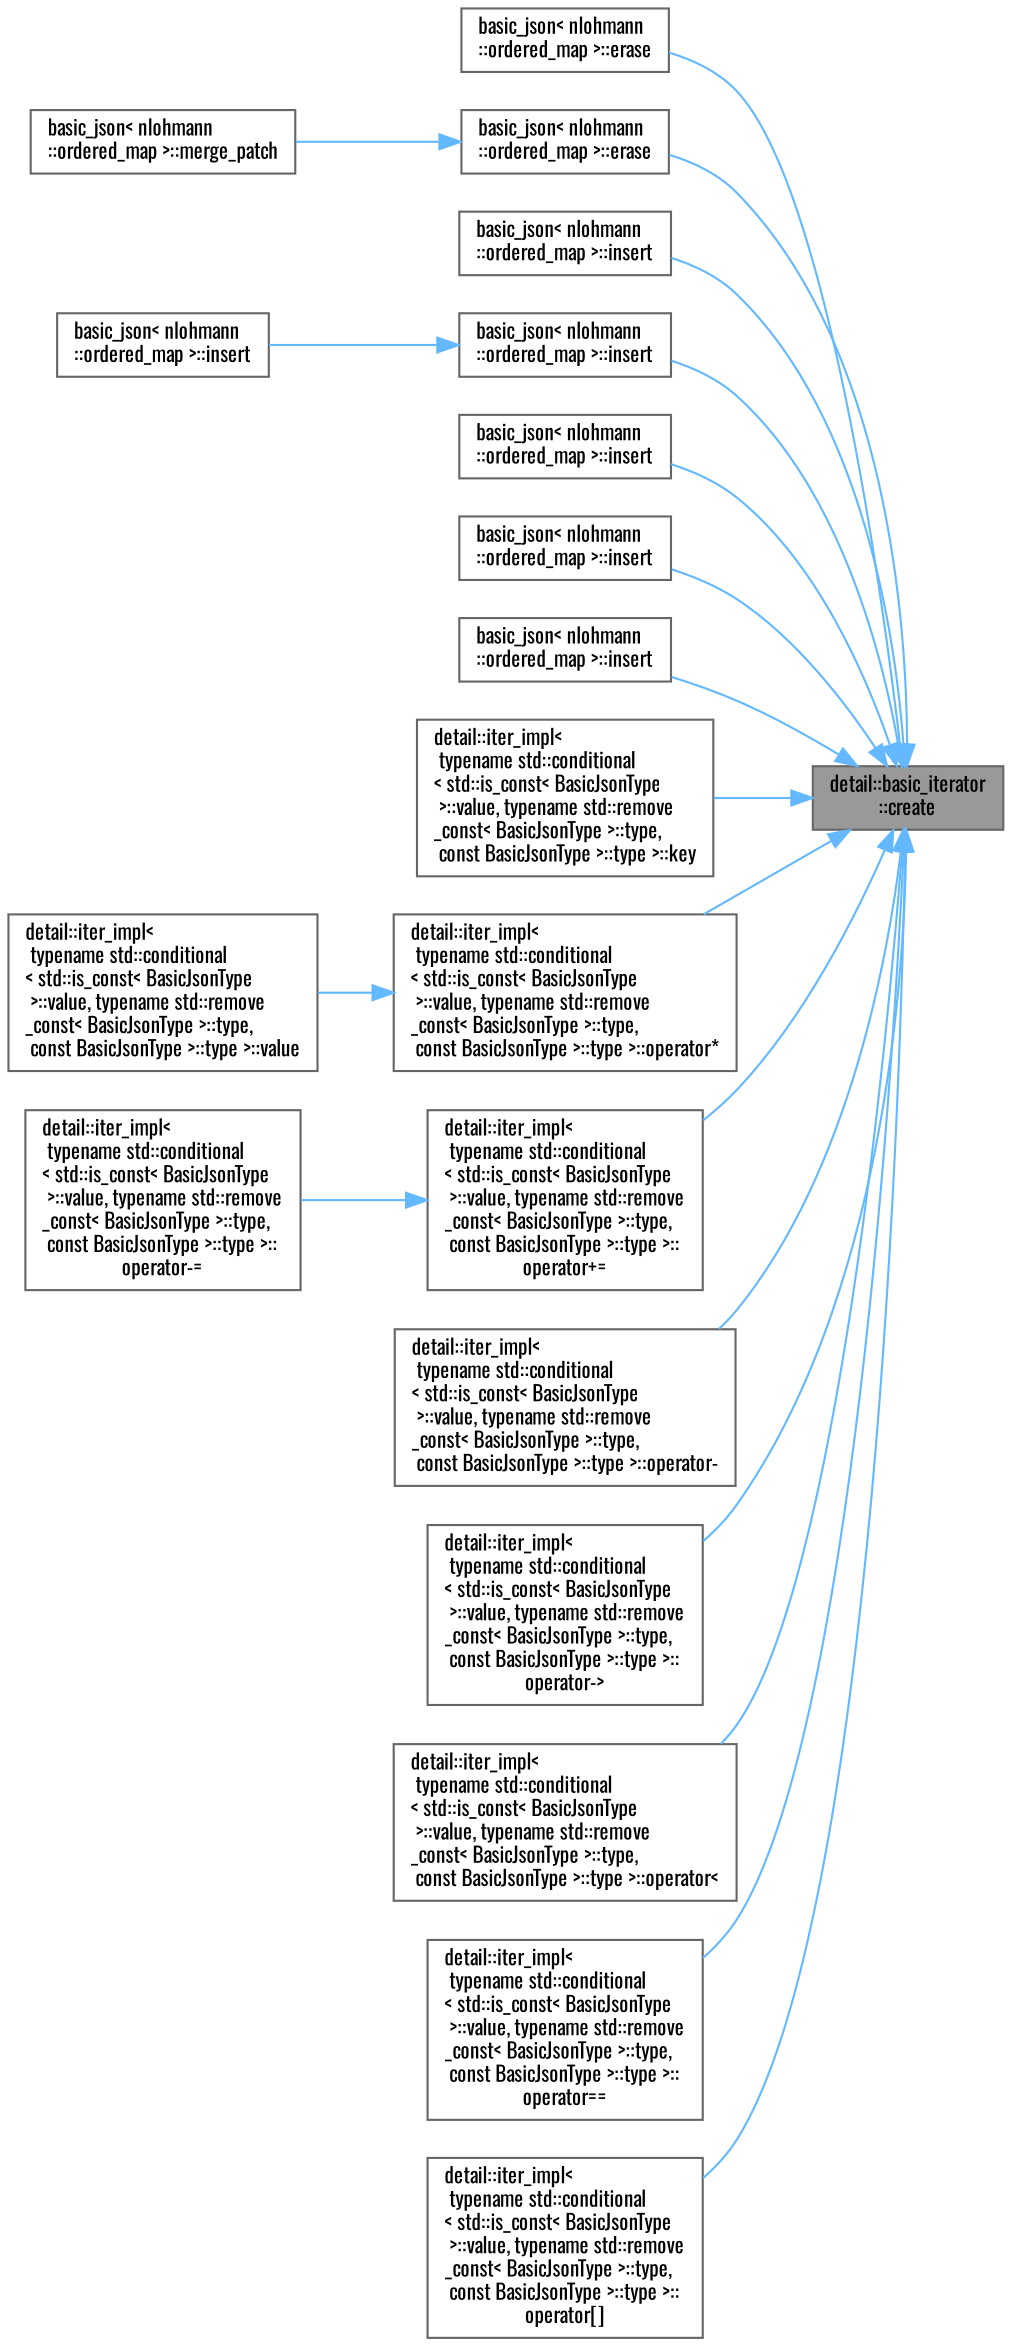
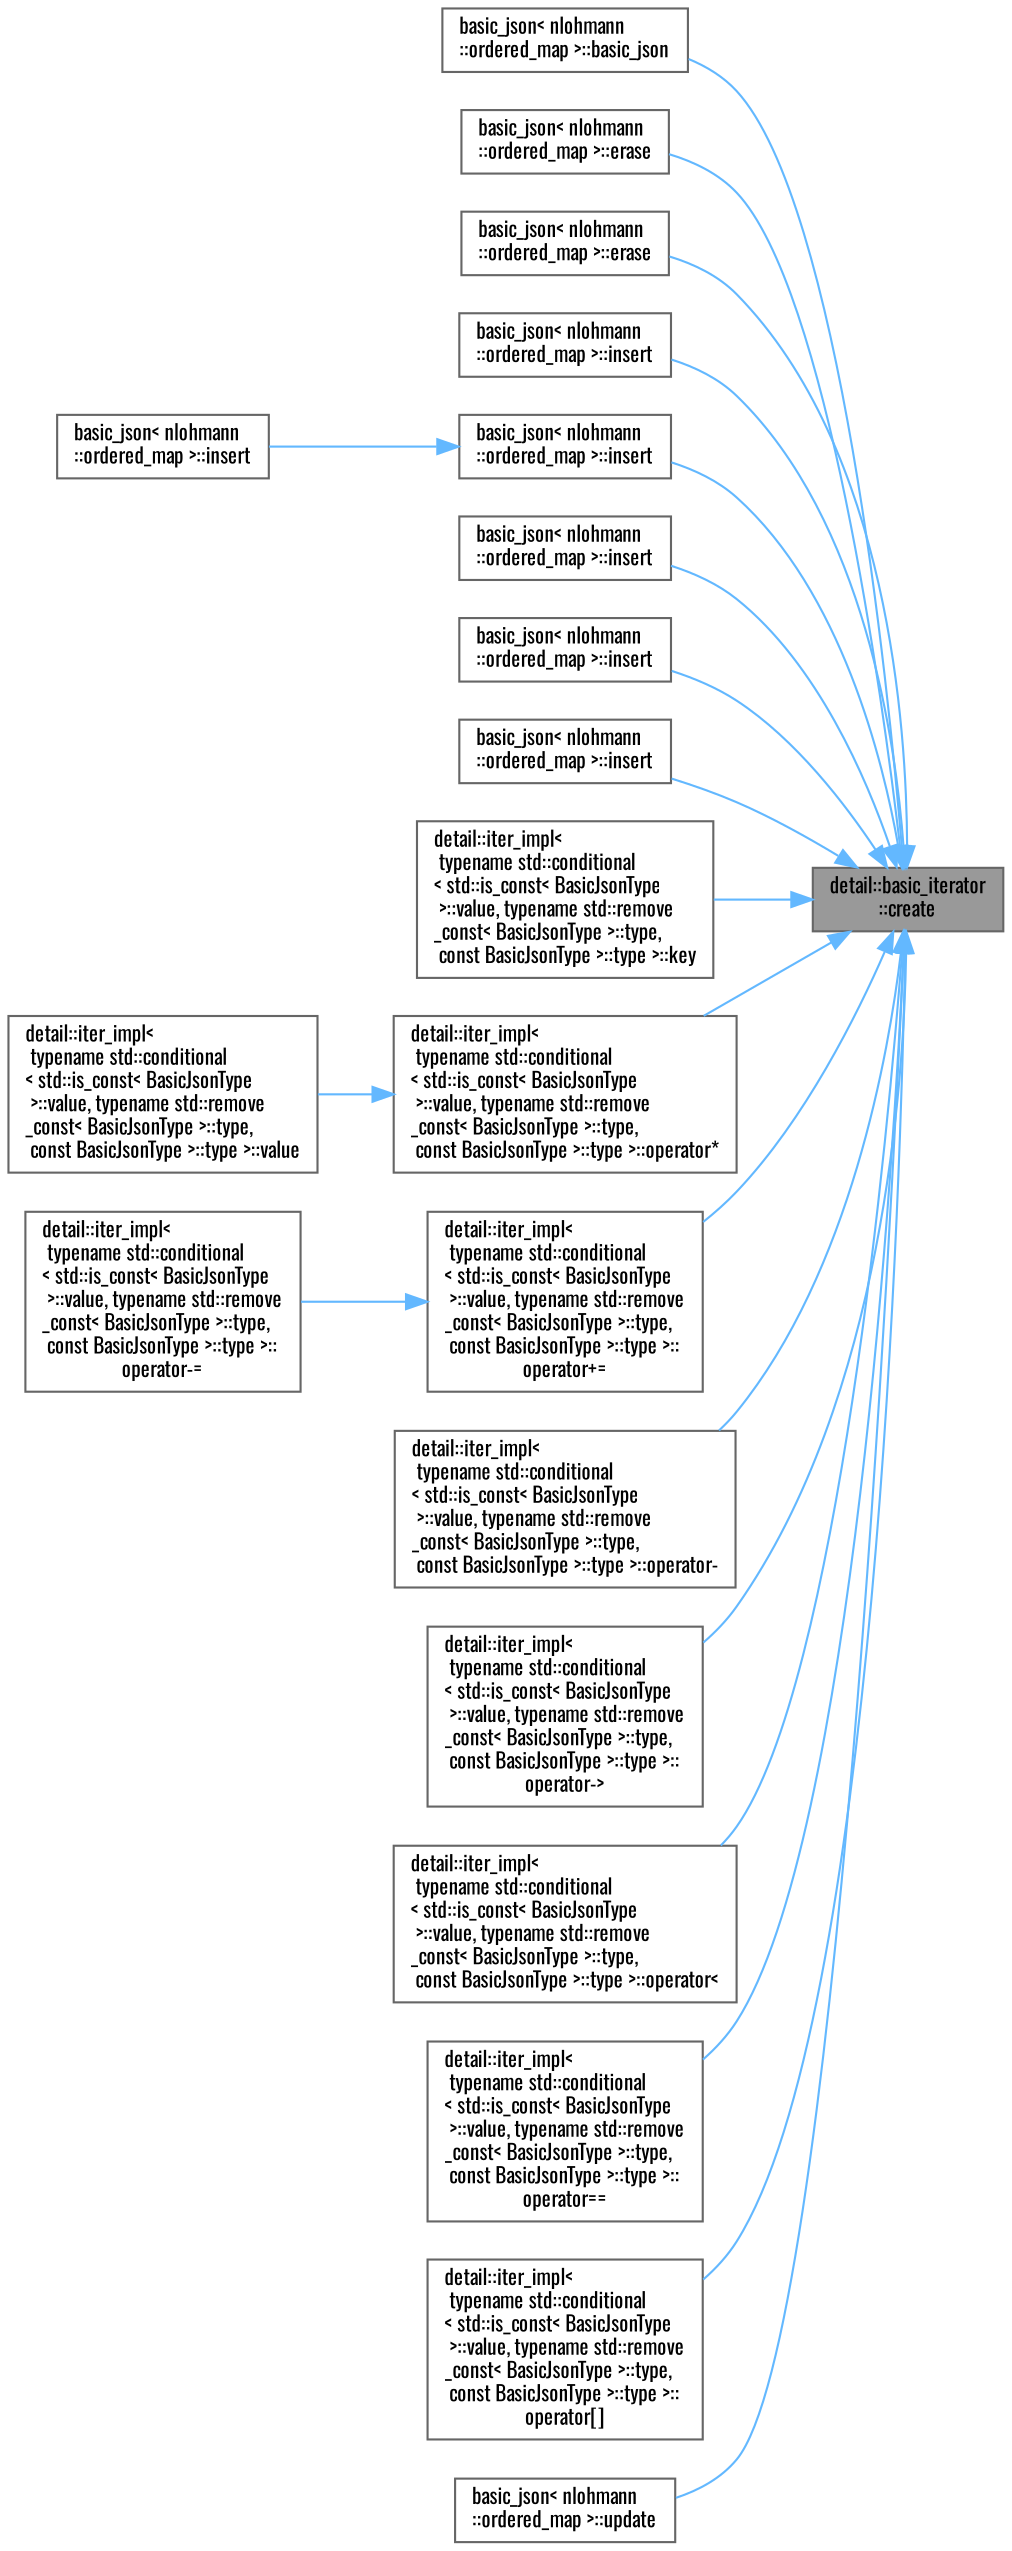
none -> (565, 40)
(163, 142) -> none
none -> (565, 2510)
